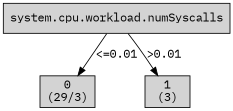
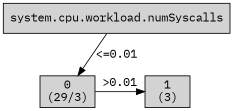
(141, 51) -> (116, 92)
